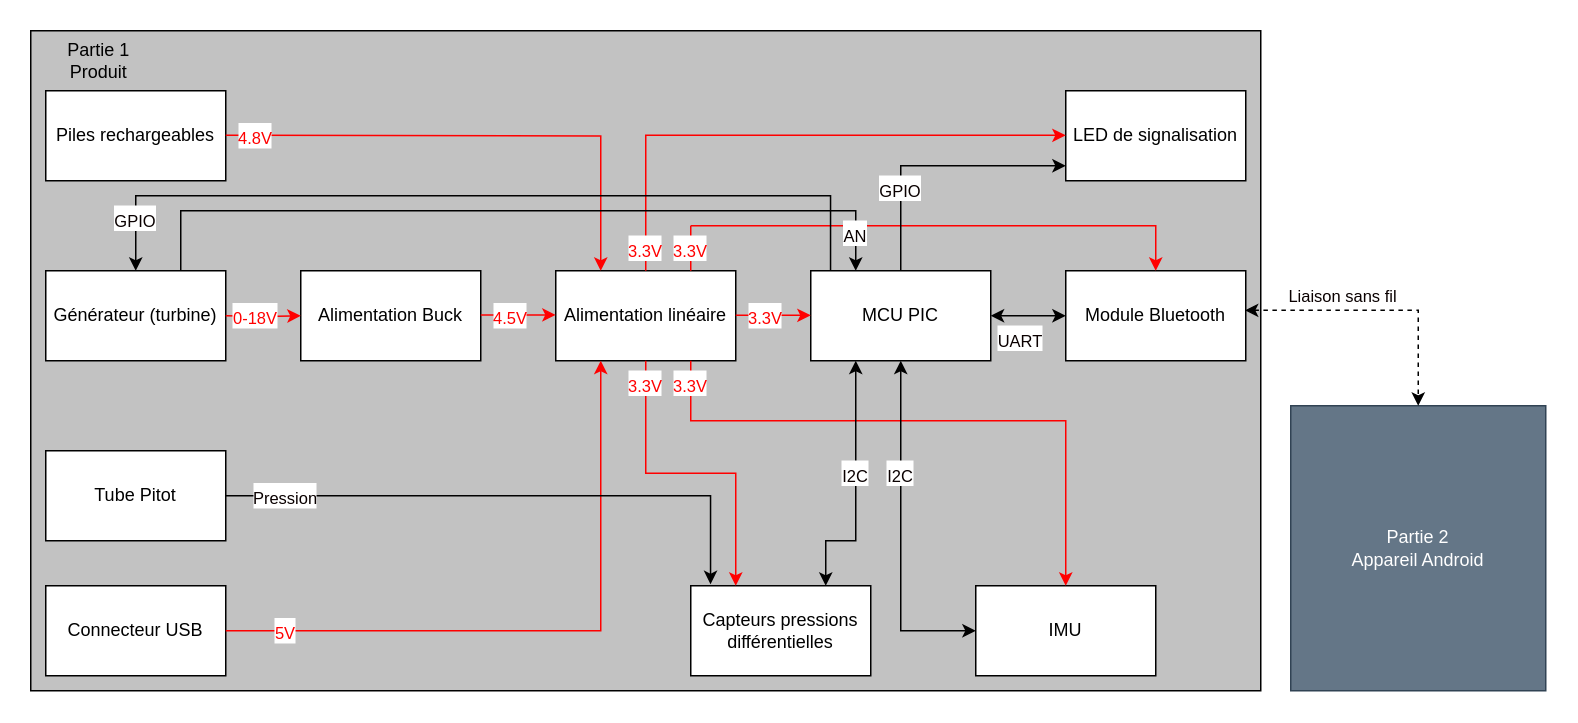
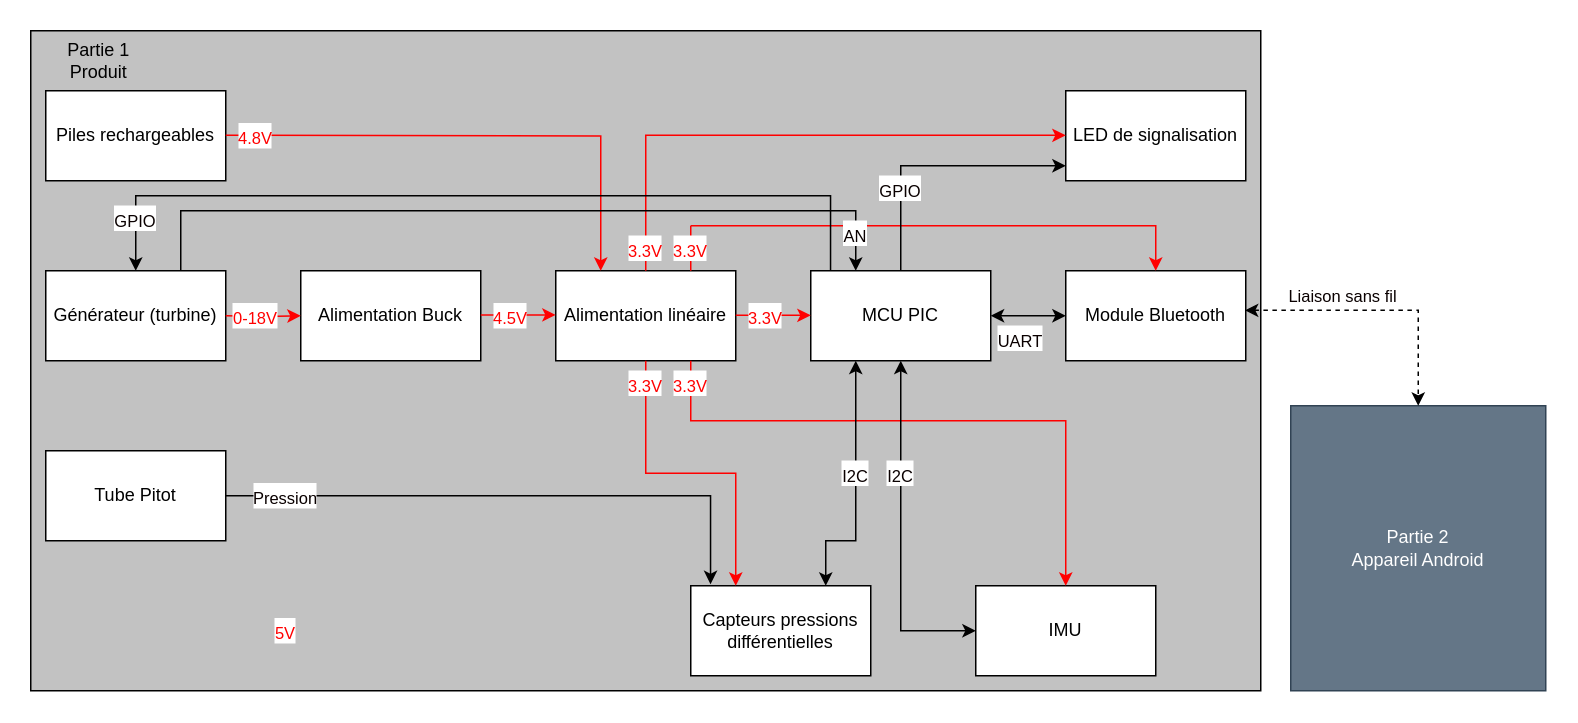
(136, 631) -> none
(577, 631) -> none
